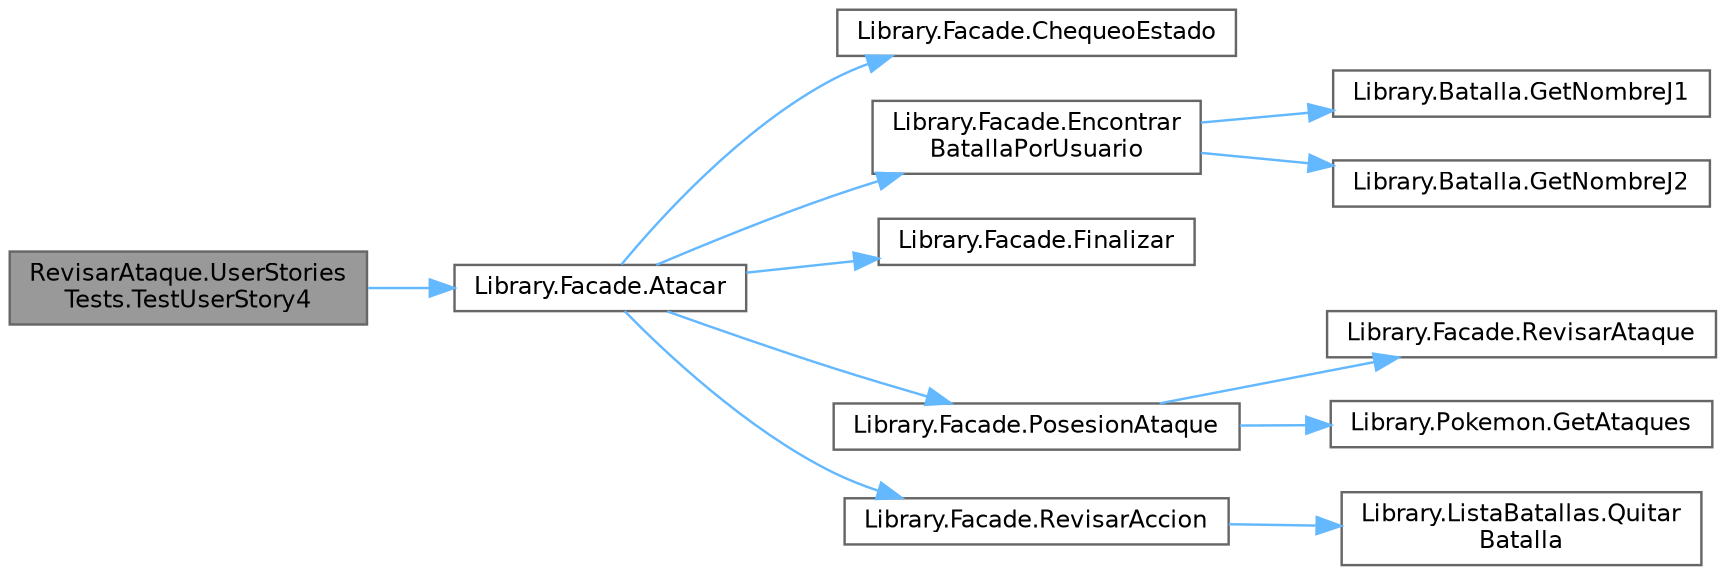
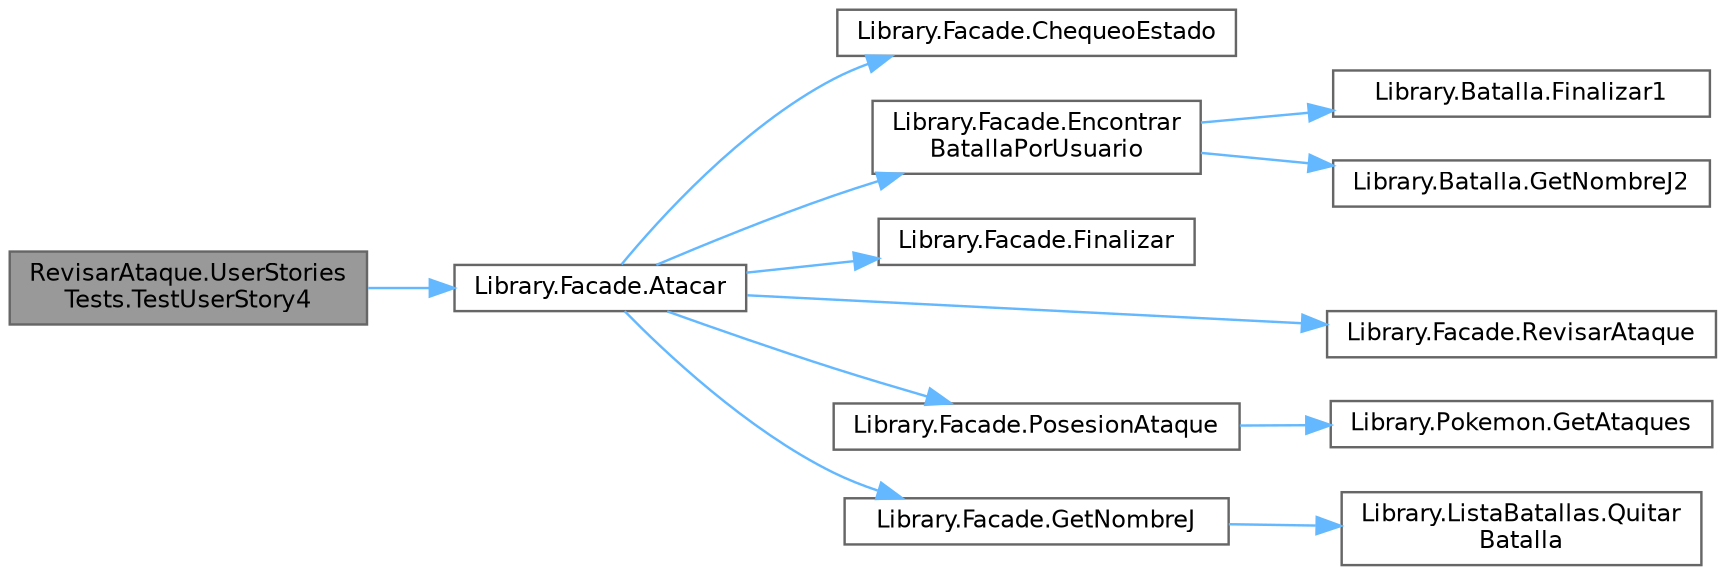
(1522, 94) -> (1522, 94)
(1267, 383) -> (1024, 309)
(1037, 521) -> (1037, 521)
